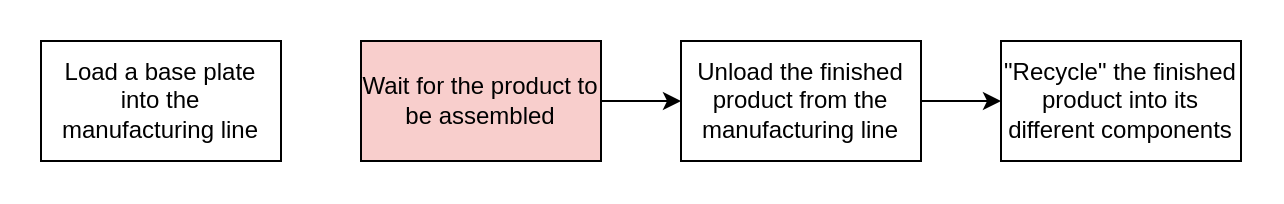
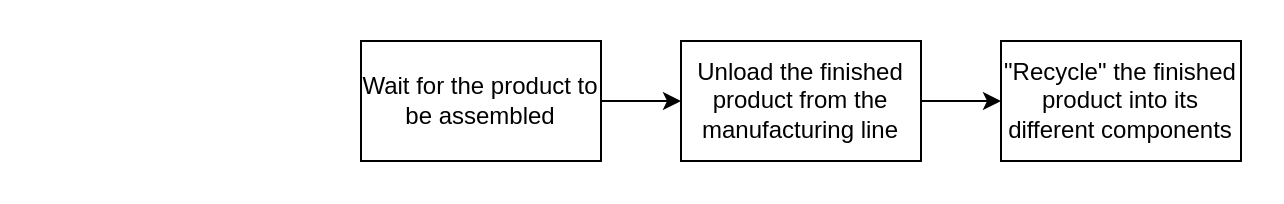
(161, 101) -> none
(481, 101) -> (481, 101)
